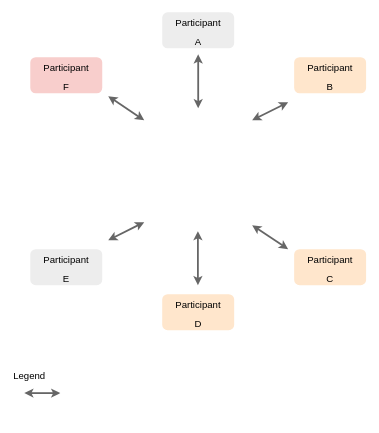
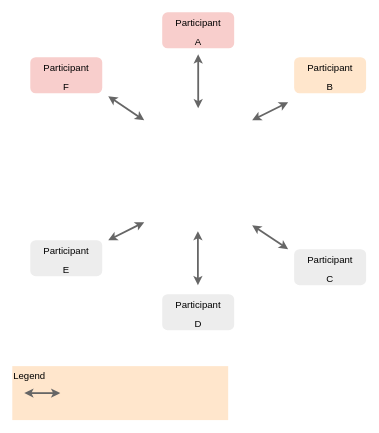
(198, 30) -> (198, 30)
(66, 267) -> (66, 258)
(330, 267) -> (330, 267)
(198, 312) -> (198, 312)
(120, 393) -> (120, 393)
